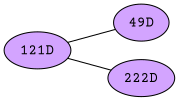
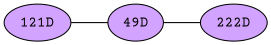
(89, 64) -> (182, 23)
